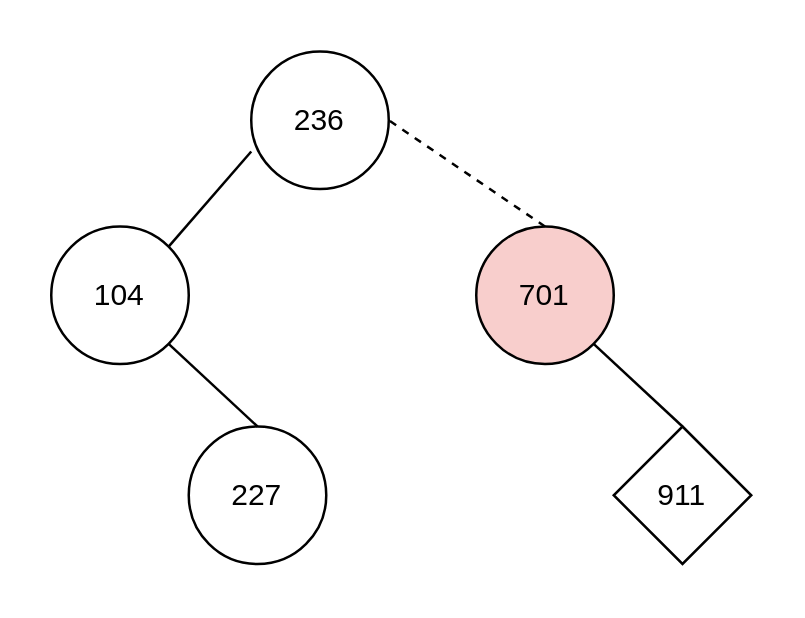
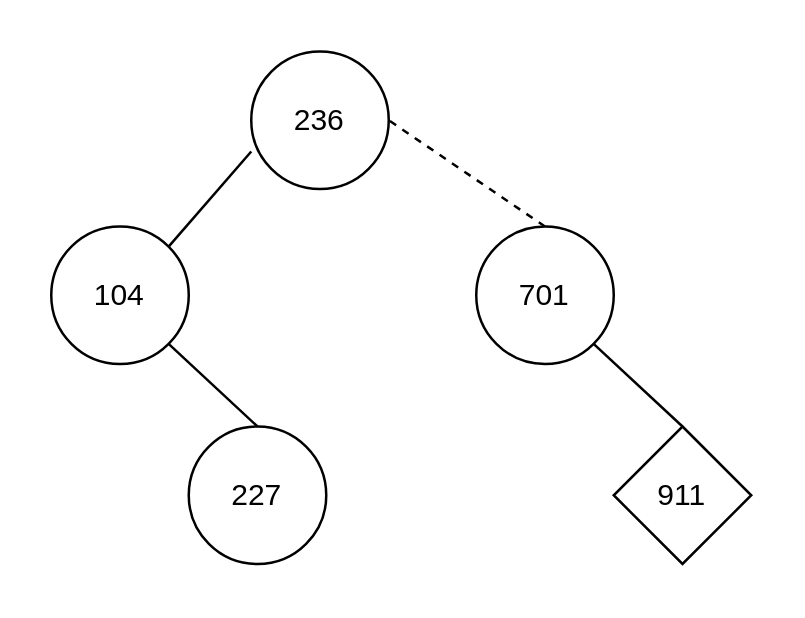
(545, 295) -> (545, 295)
